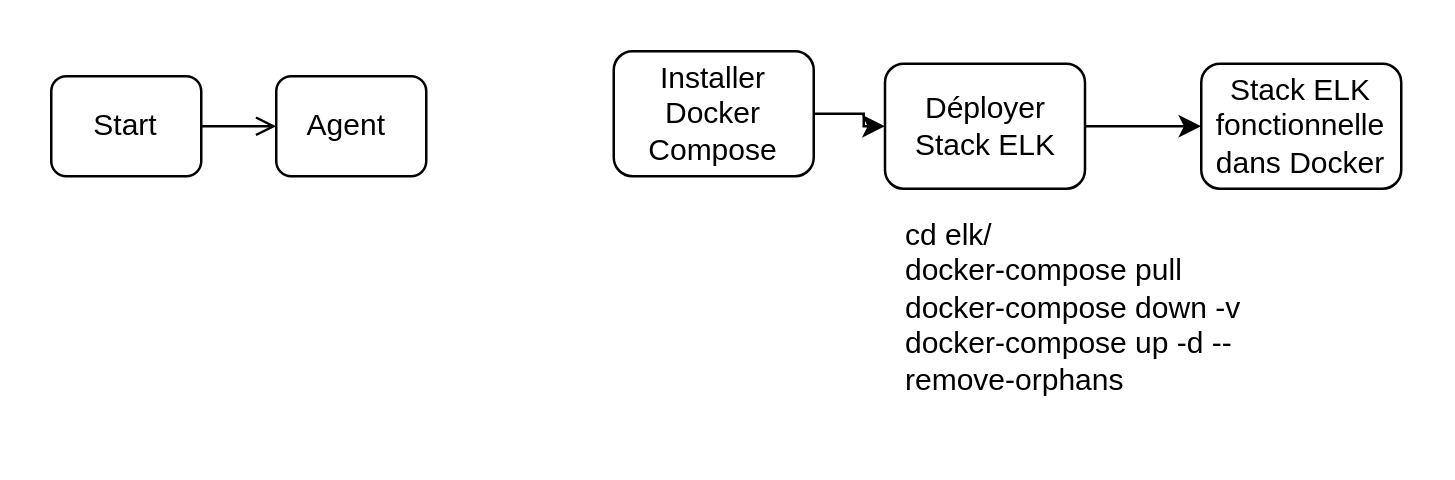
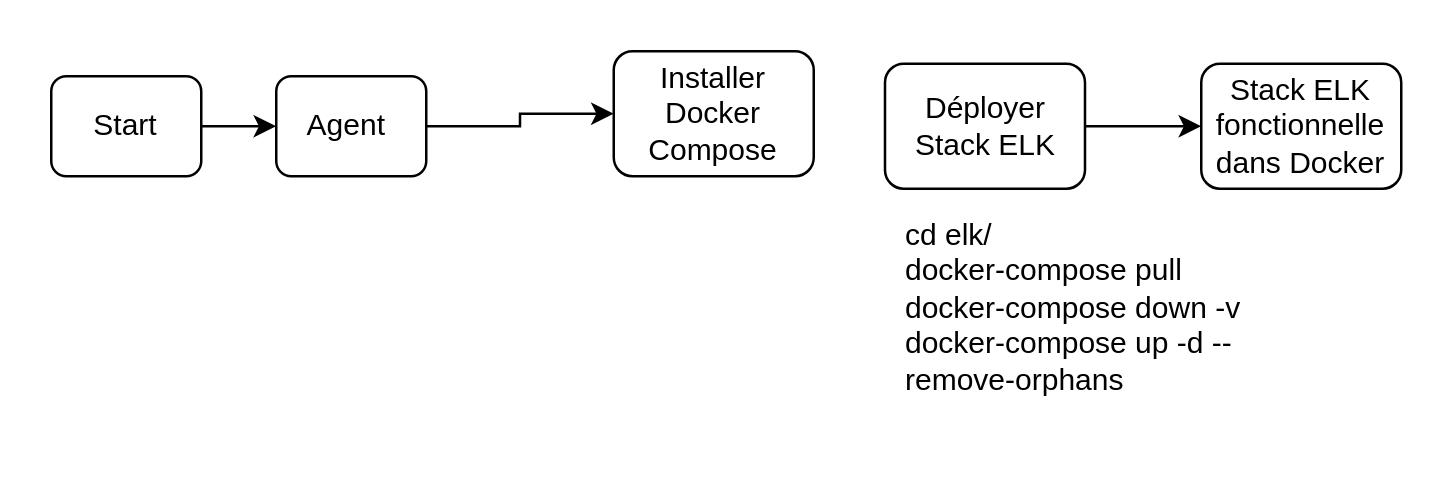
(847, 114) -> none
(262, 126) -> (258, 126)
none -> (518, 126)
